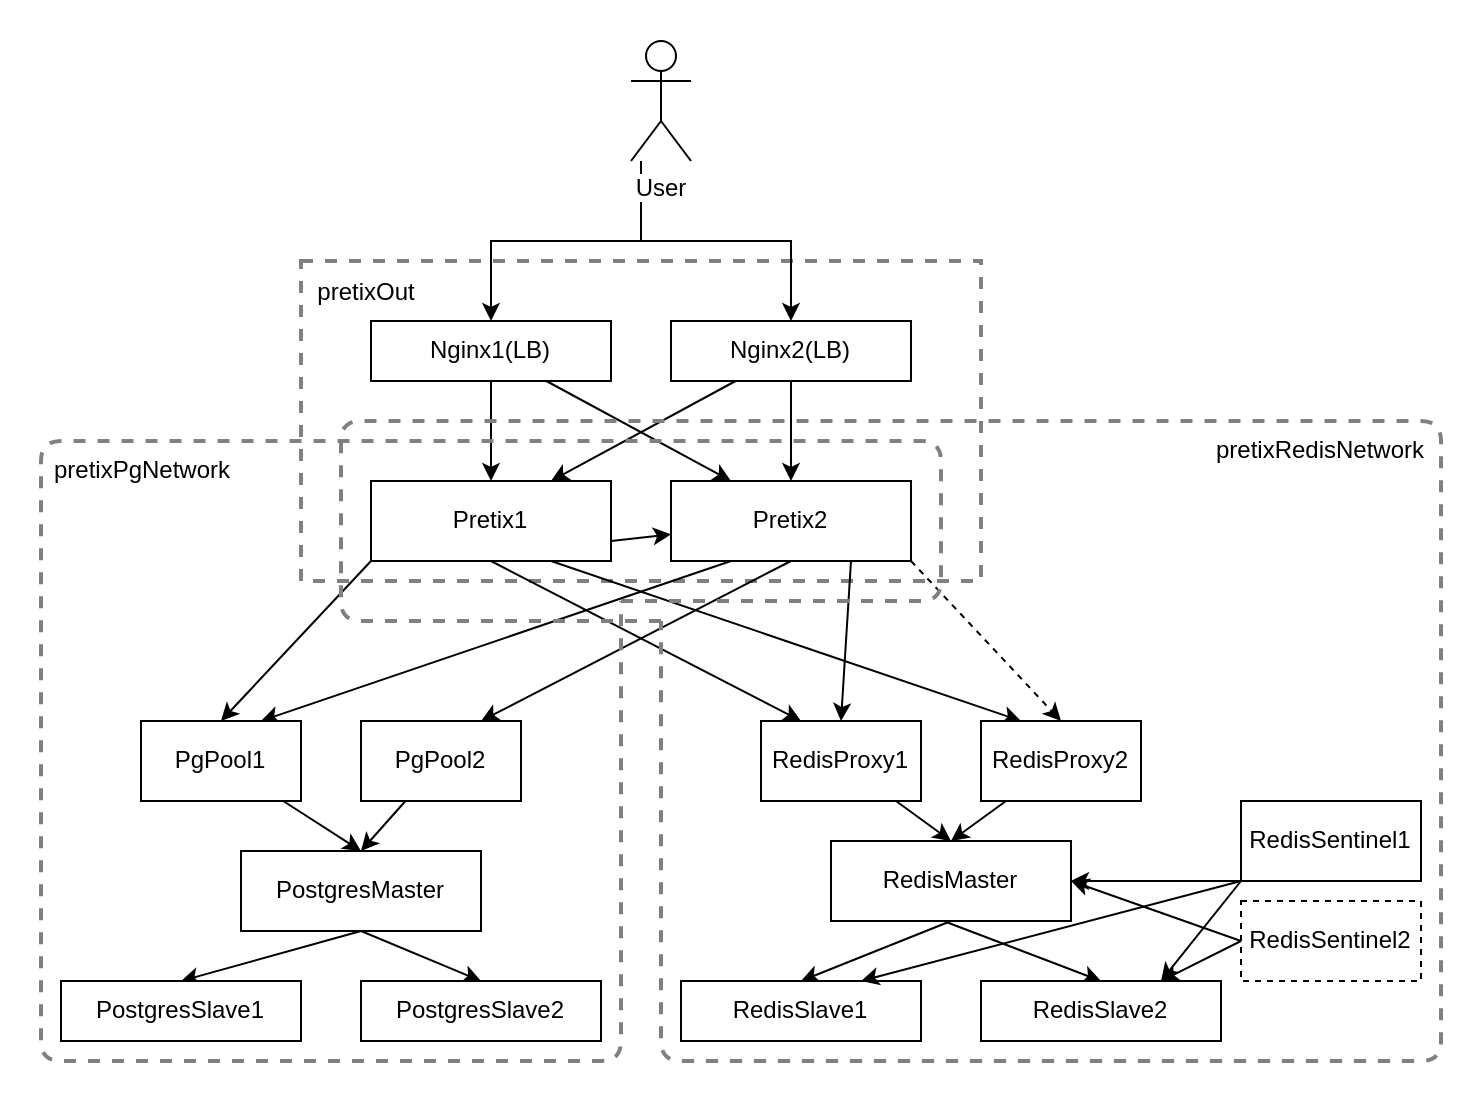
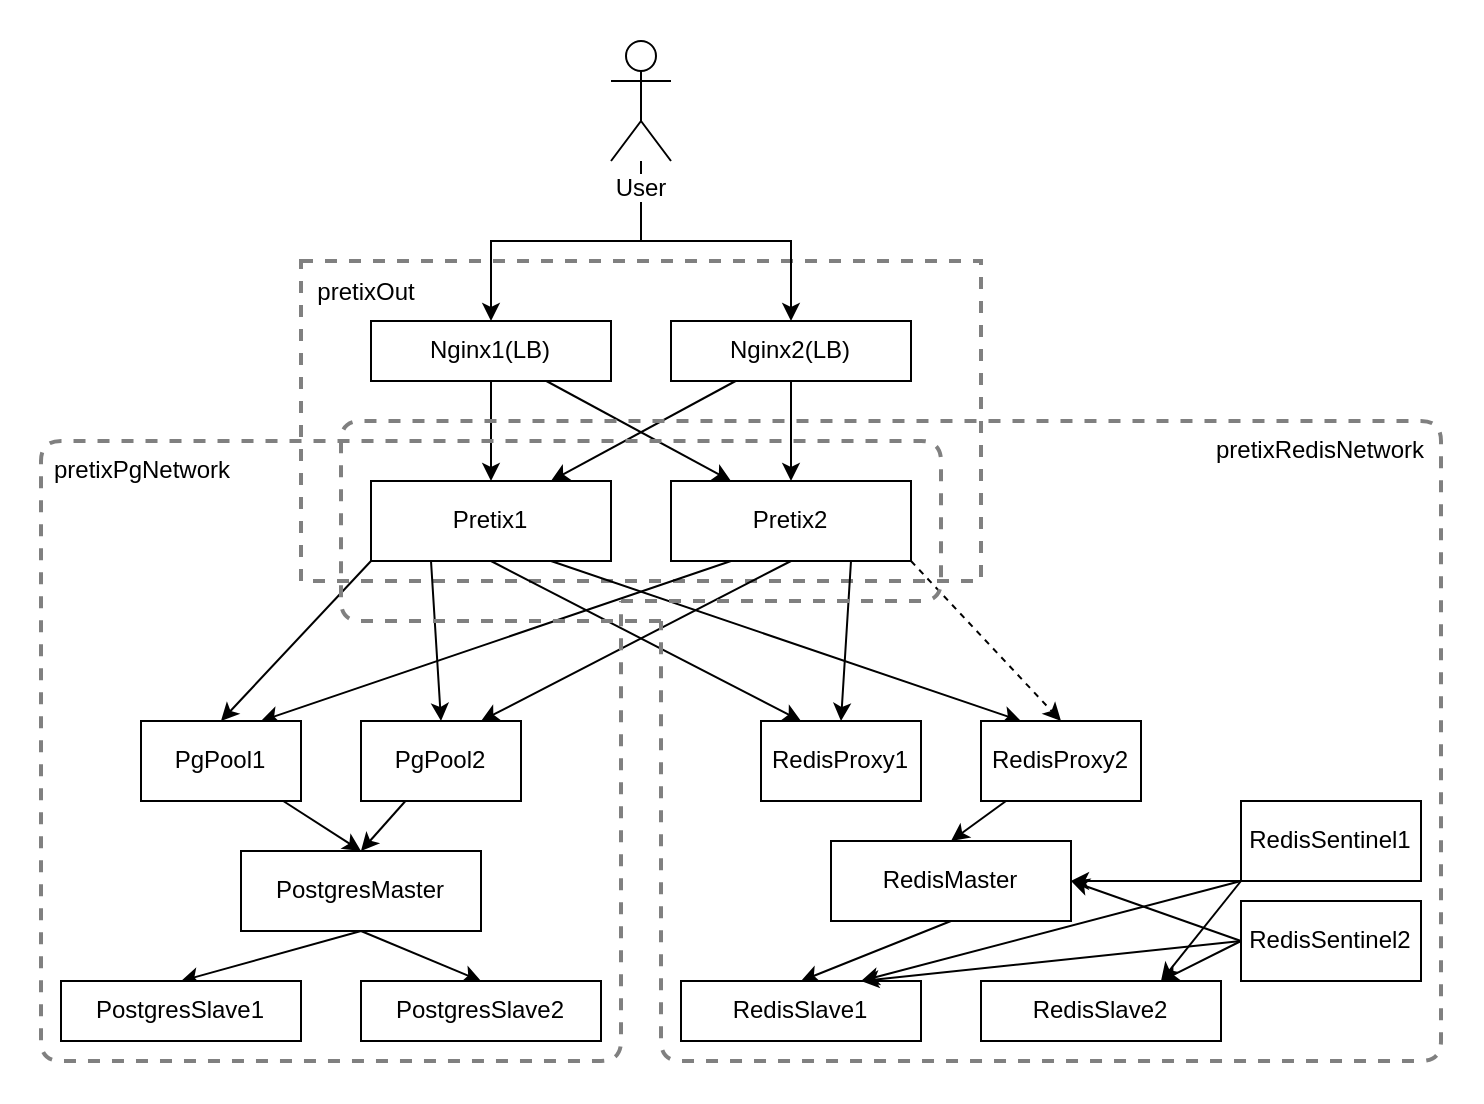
(661, 101) -> (641, 101)
(634, 538) -> (434, 608)
(918, 817) -> none
(974, 933) -> none
(1331, 941) -> (1331, 941)
none -> (958, 971)
